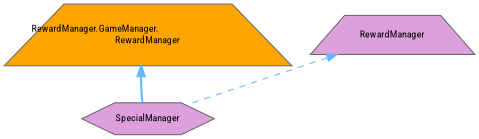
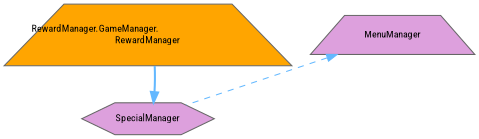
(393, 35) -> (393, 35)
(141, 89) -> (155, 79)
